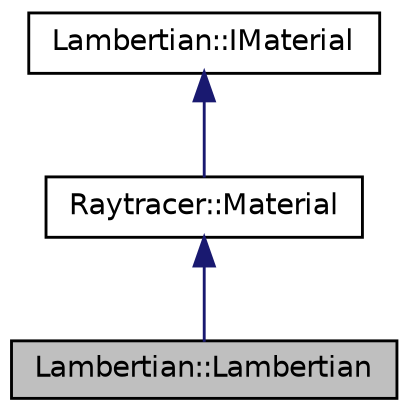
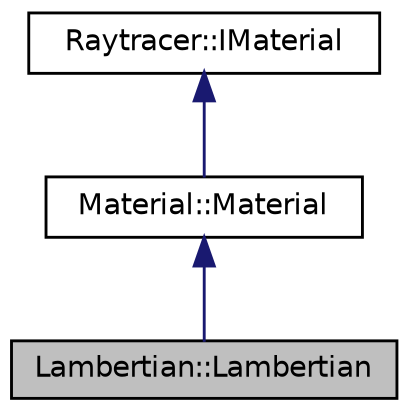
(204, 43) -> (204, 43)
(204, 207) -> (204, 207)
